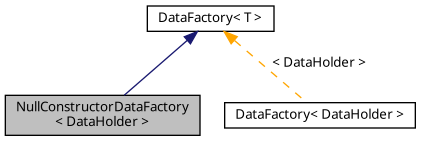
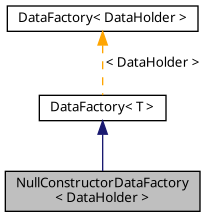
(271, 71) -> (103, 70)
